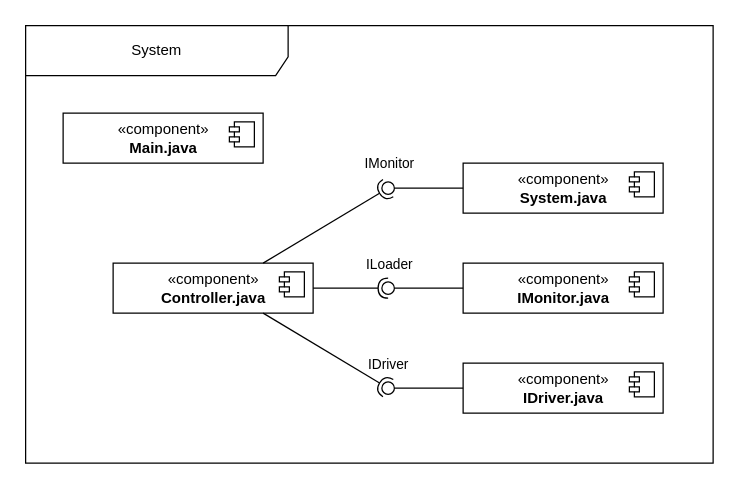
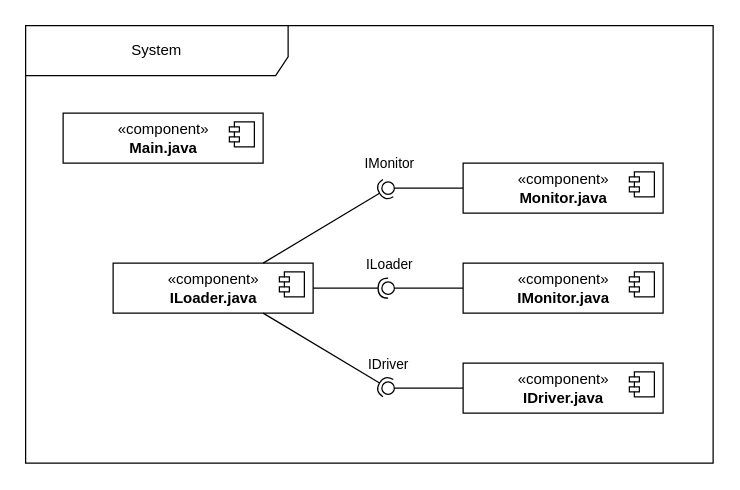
(564, 188) -> (564, 188)
(214, 288) -> (214, 288)
